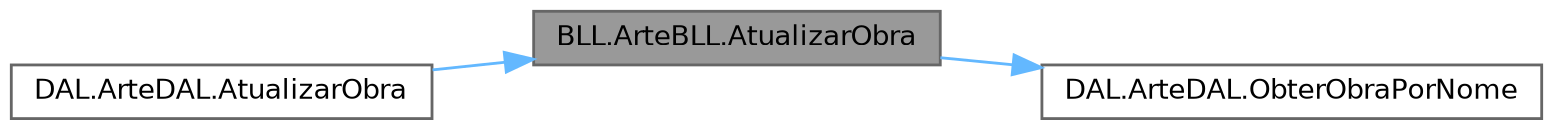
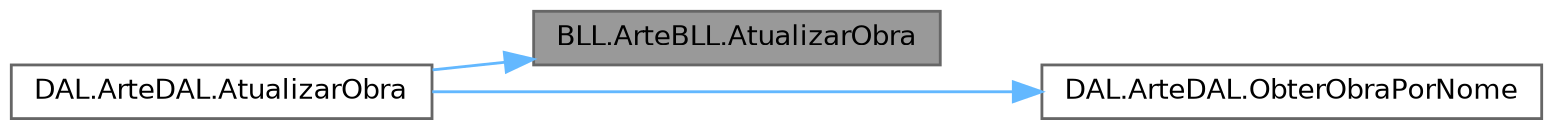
(977, 61) -> (723, 92)
